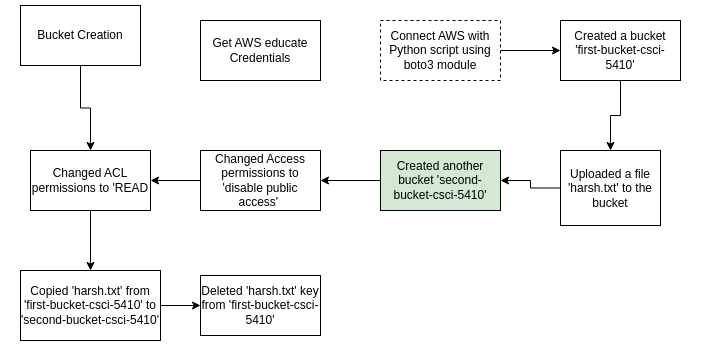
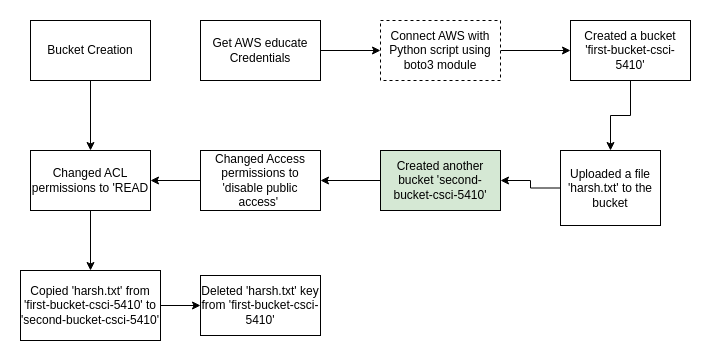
(81, 36) -> (91, 51)
none -> (347, 51)
(621, 51) -> (631, 51)
